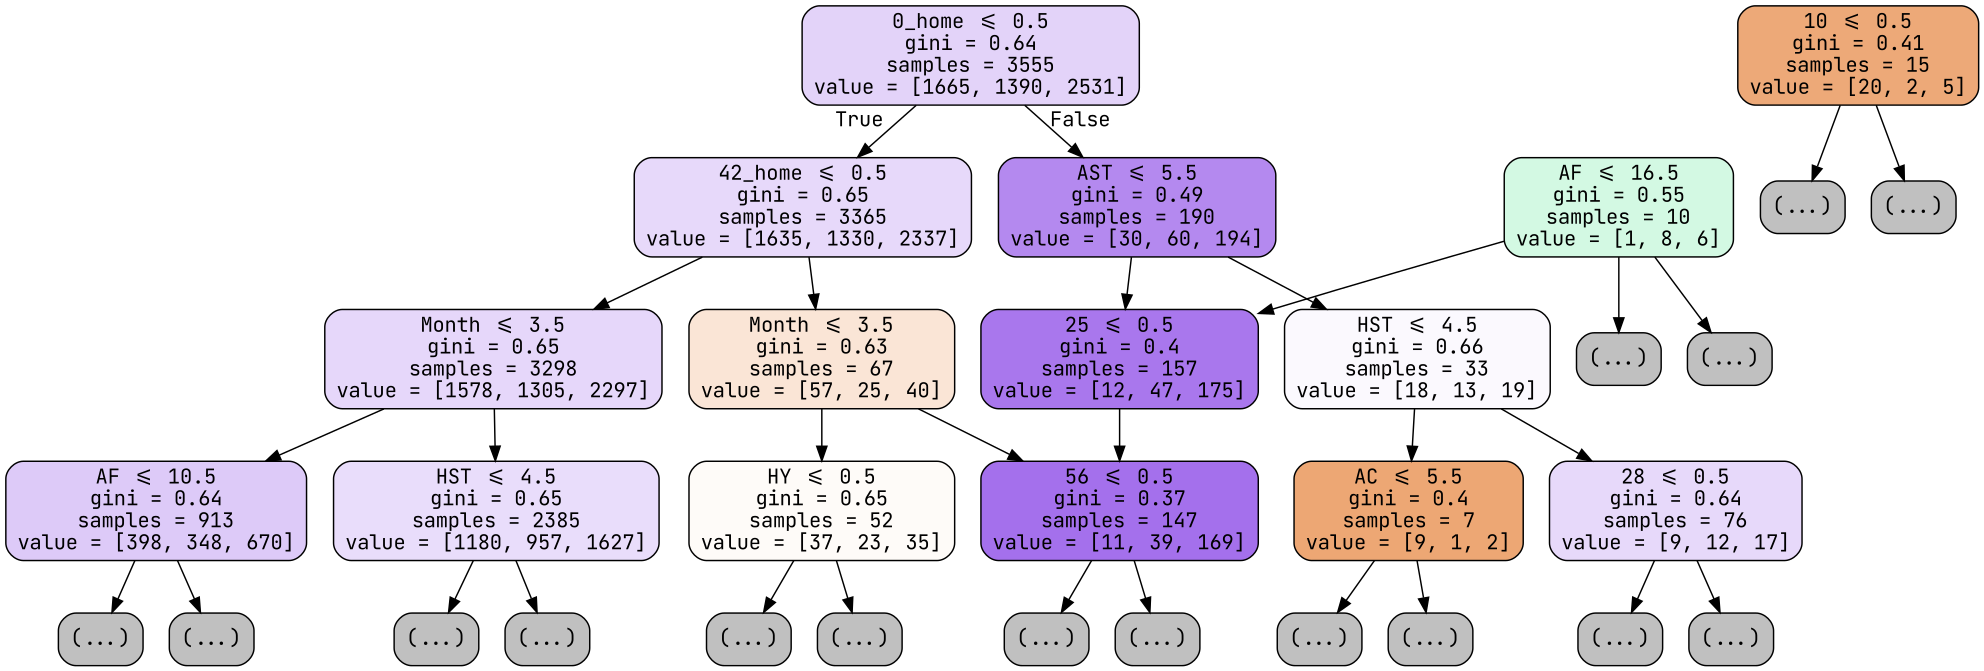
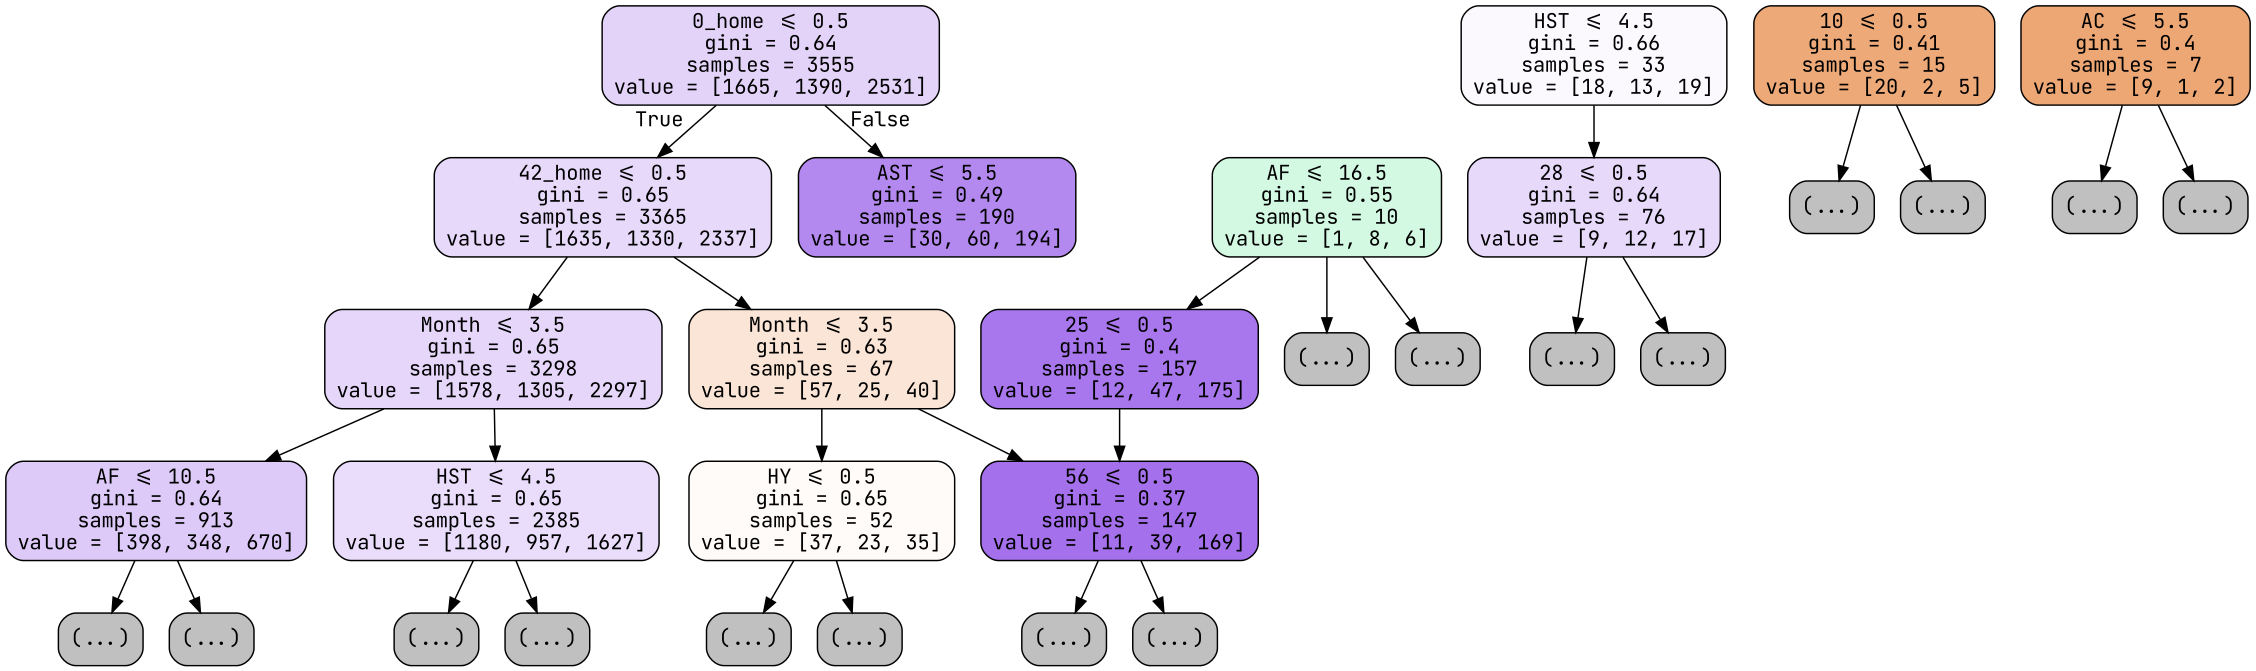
(1129, 276) -> none
(1271, 280) -> none
(1413, 427) -> none
